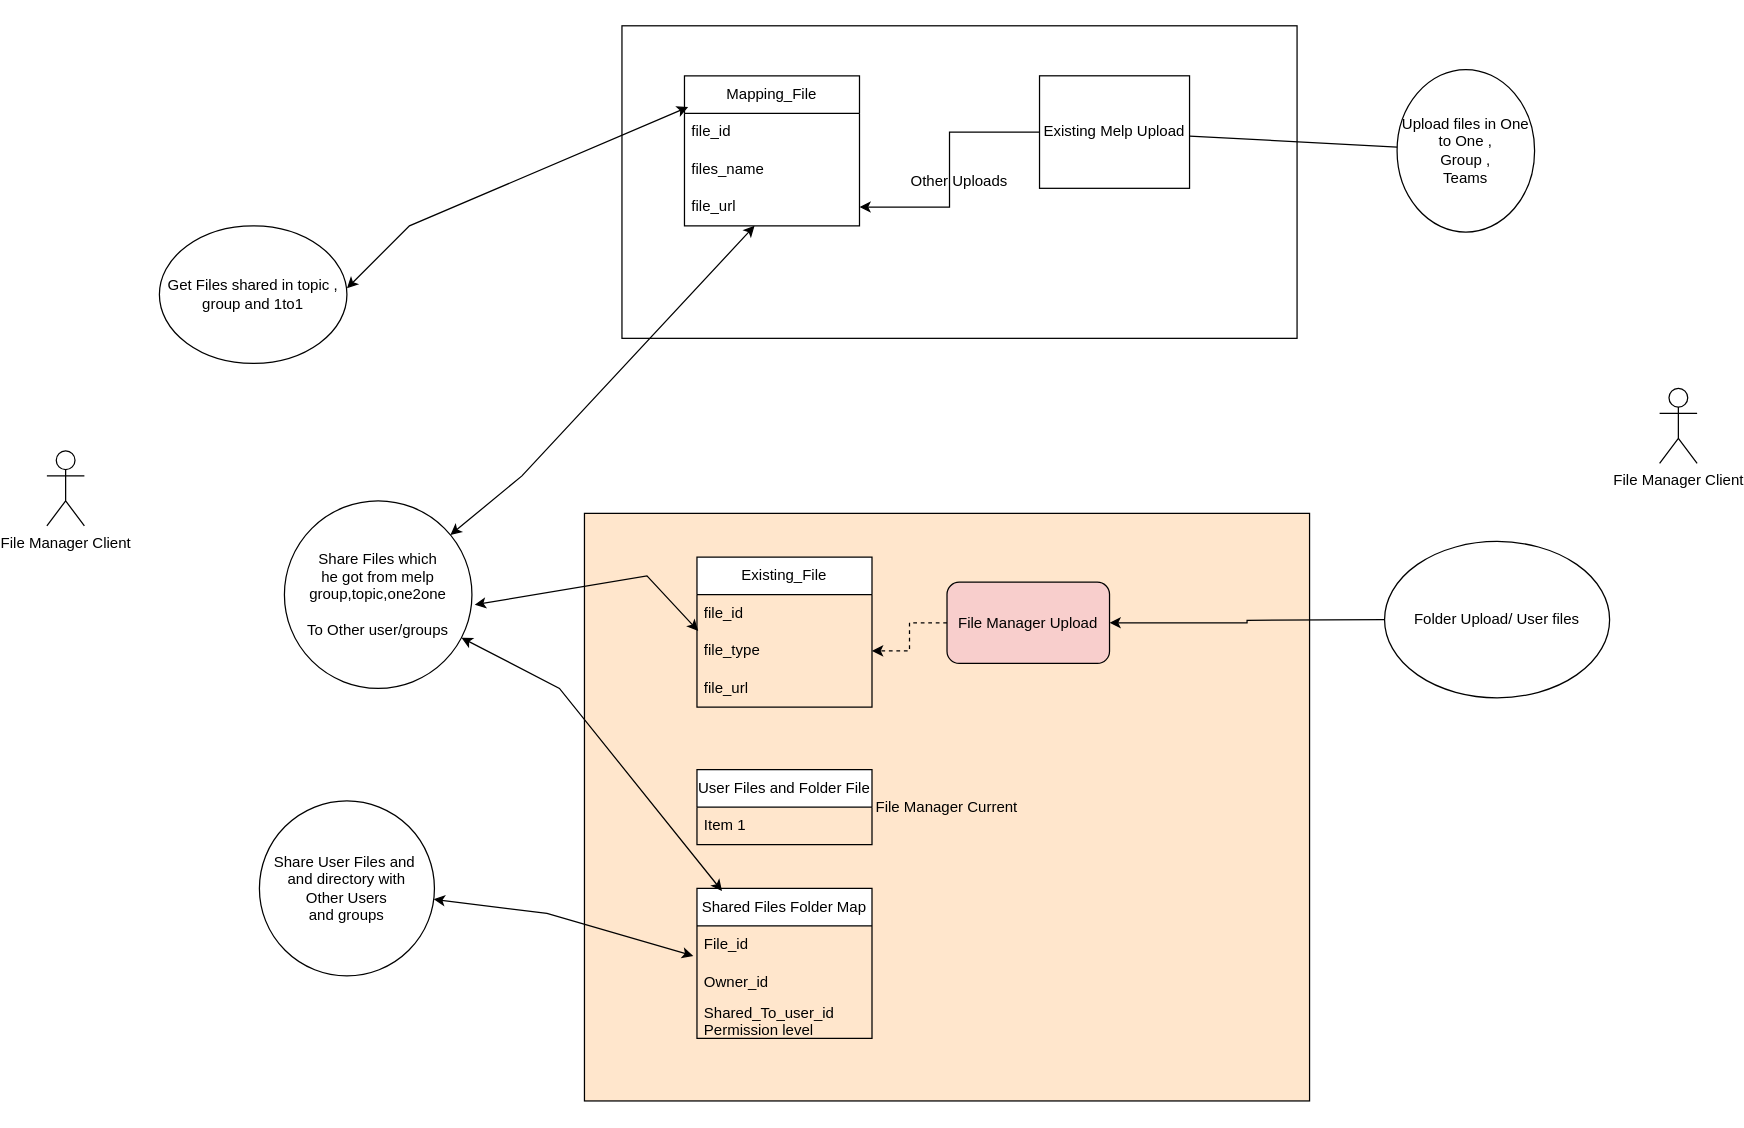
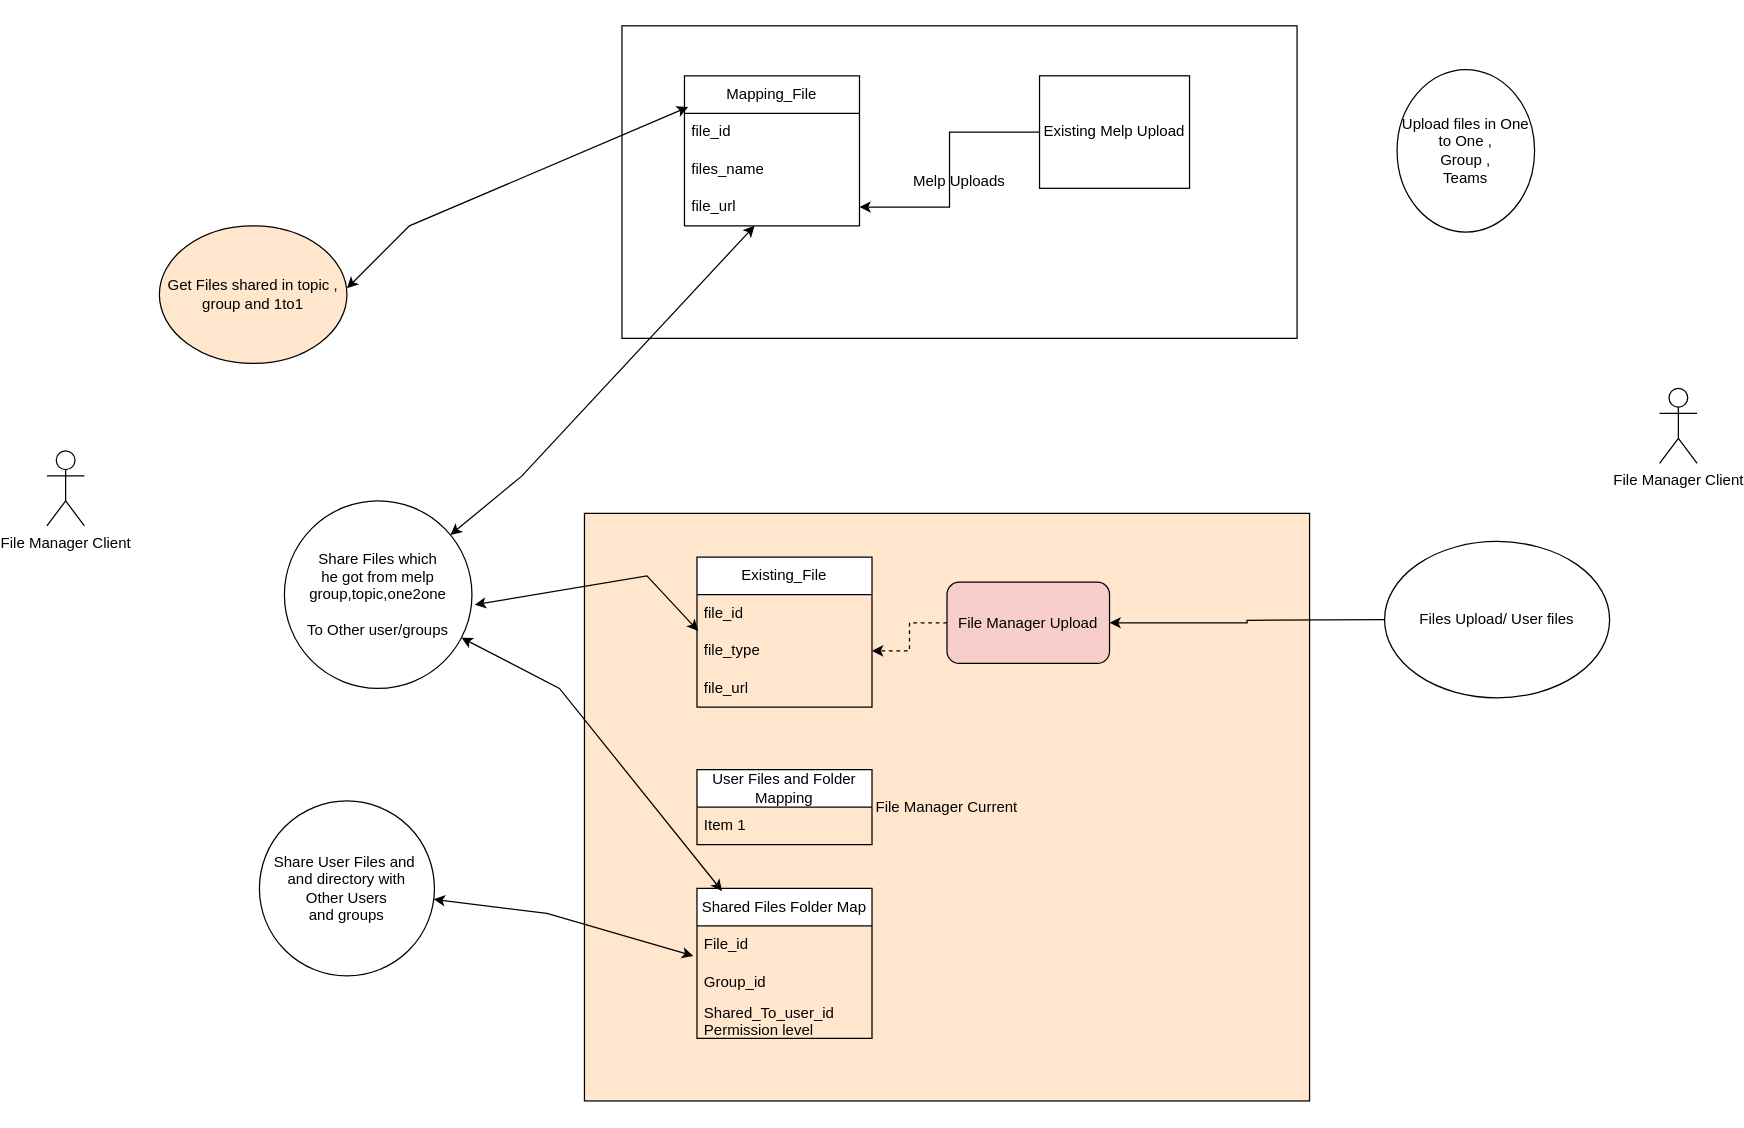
(1293, 141) -> none
(959, 182) -> (959, 182)
(253, 294) -> (253, 294)
(1497, 619) -> (1497, 619)
(784, 788) -> (784, 788)
(736, 982) -> (736, 982)
